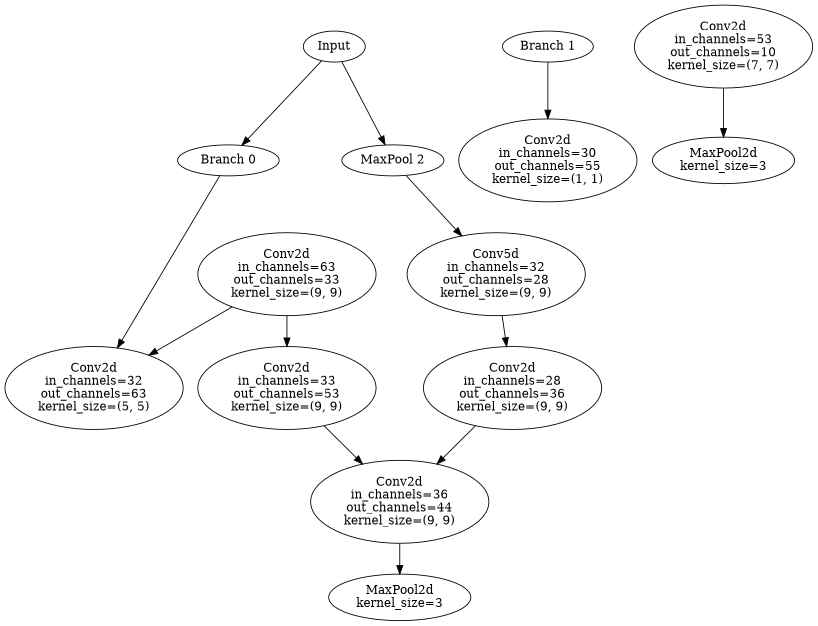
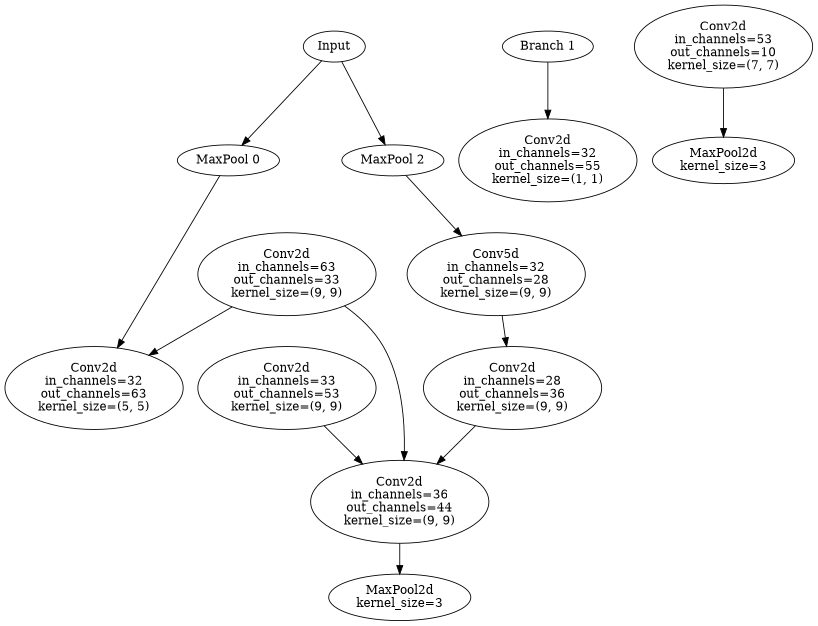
(228, 160) -> (228, 160)
(548, 160) -> (548, 160)
(287, 327) -> (394, 370)
